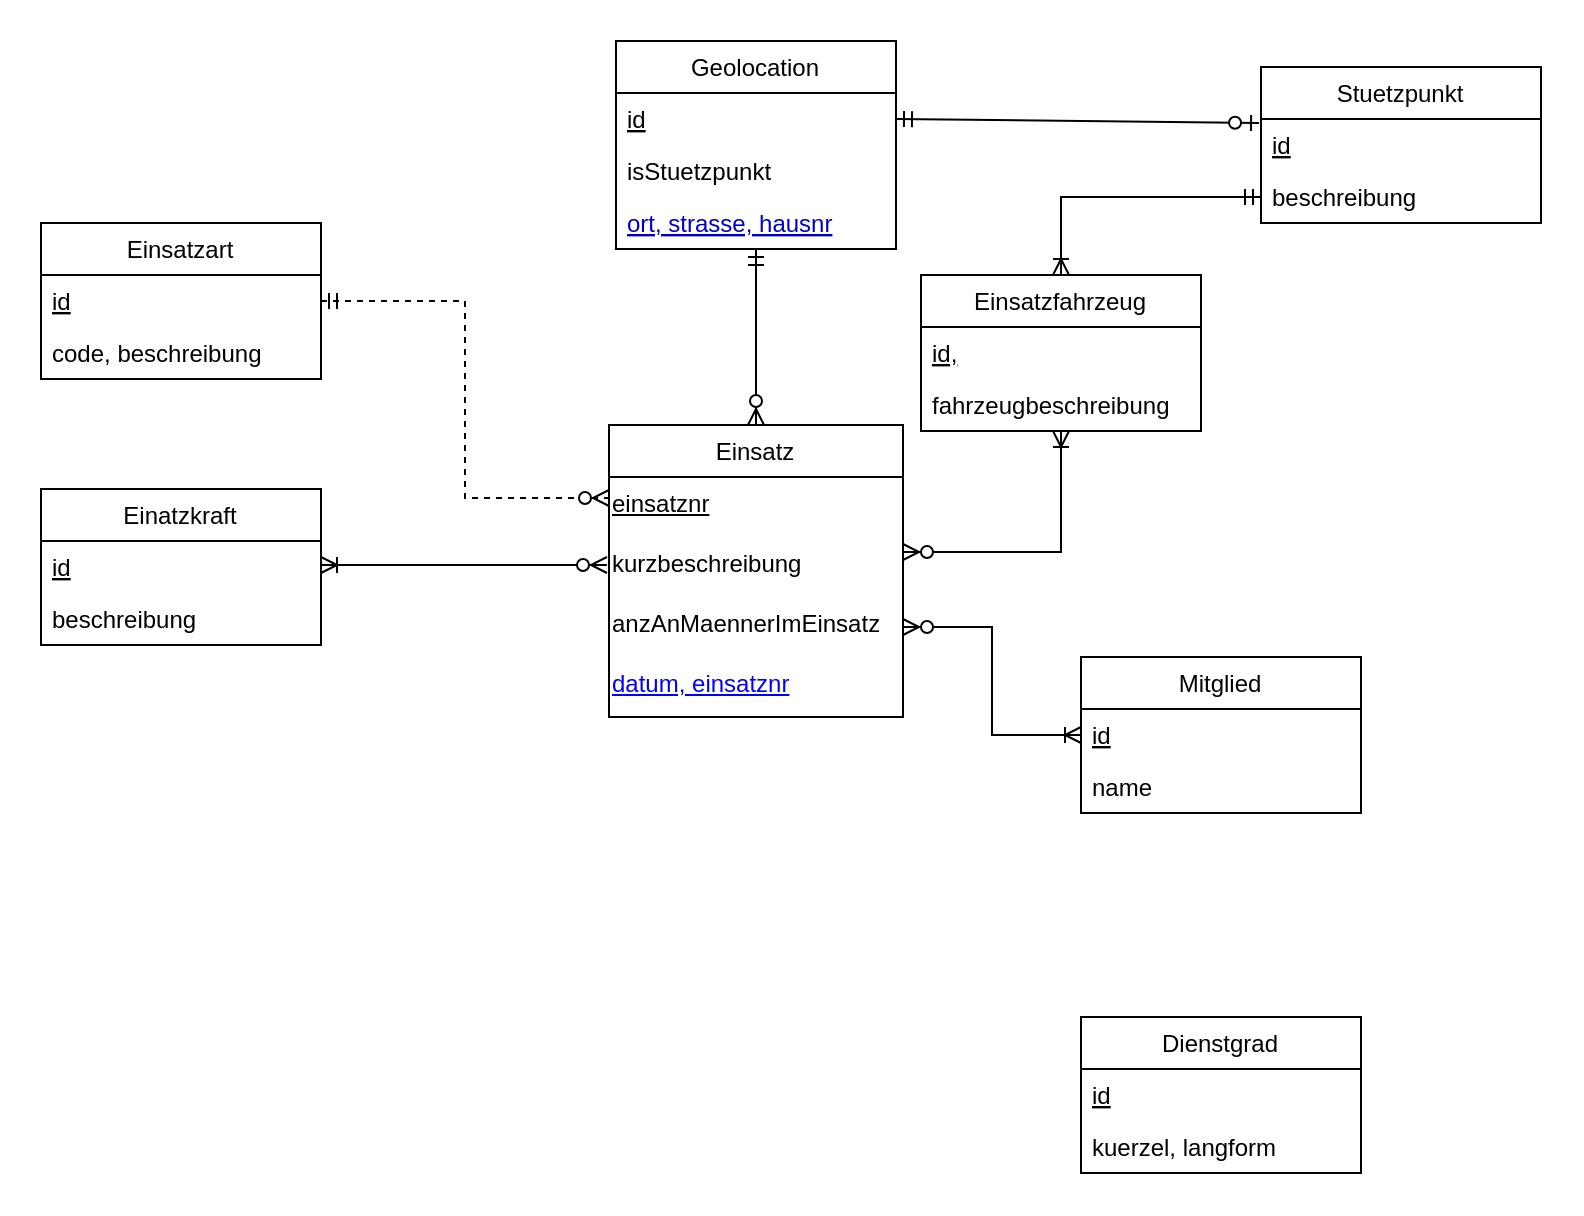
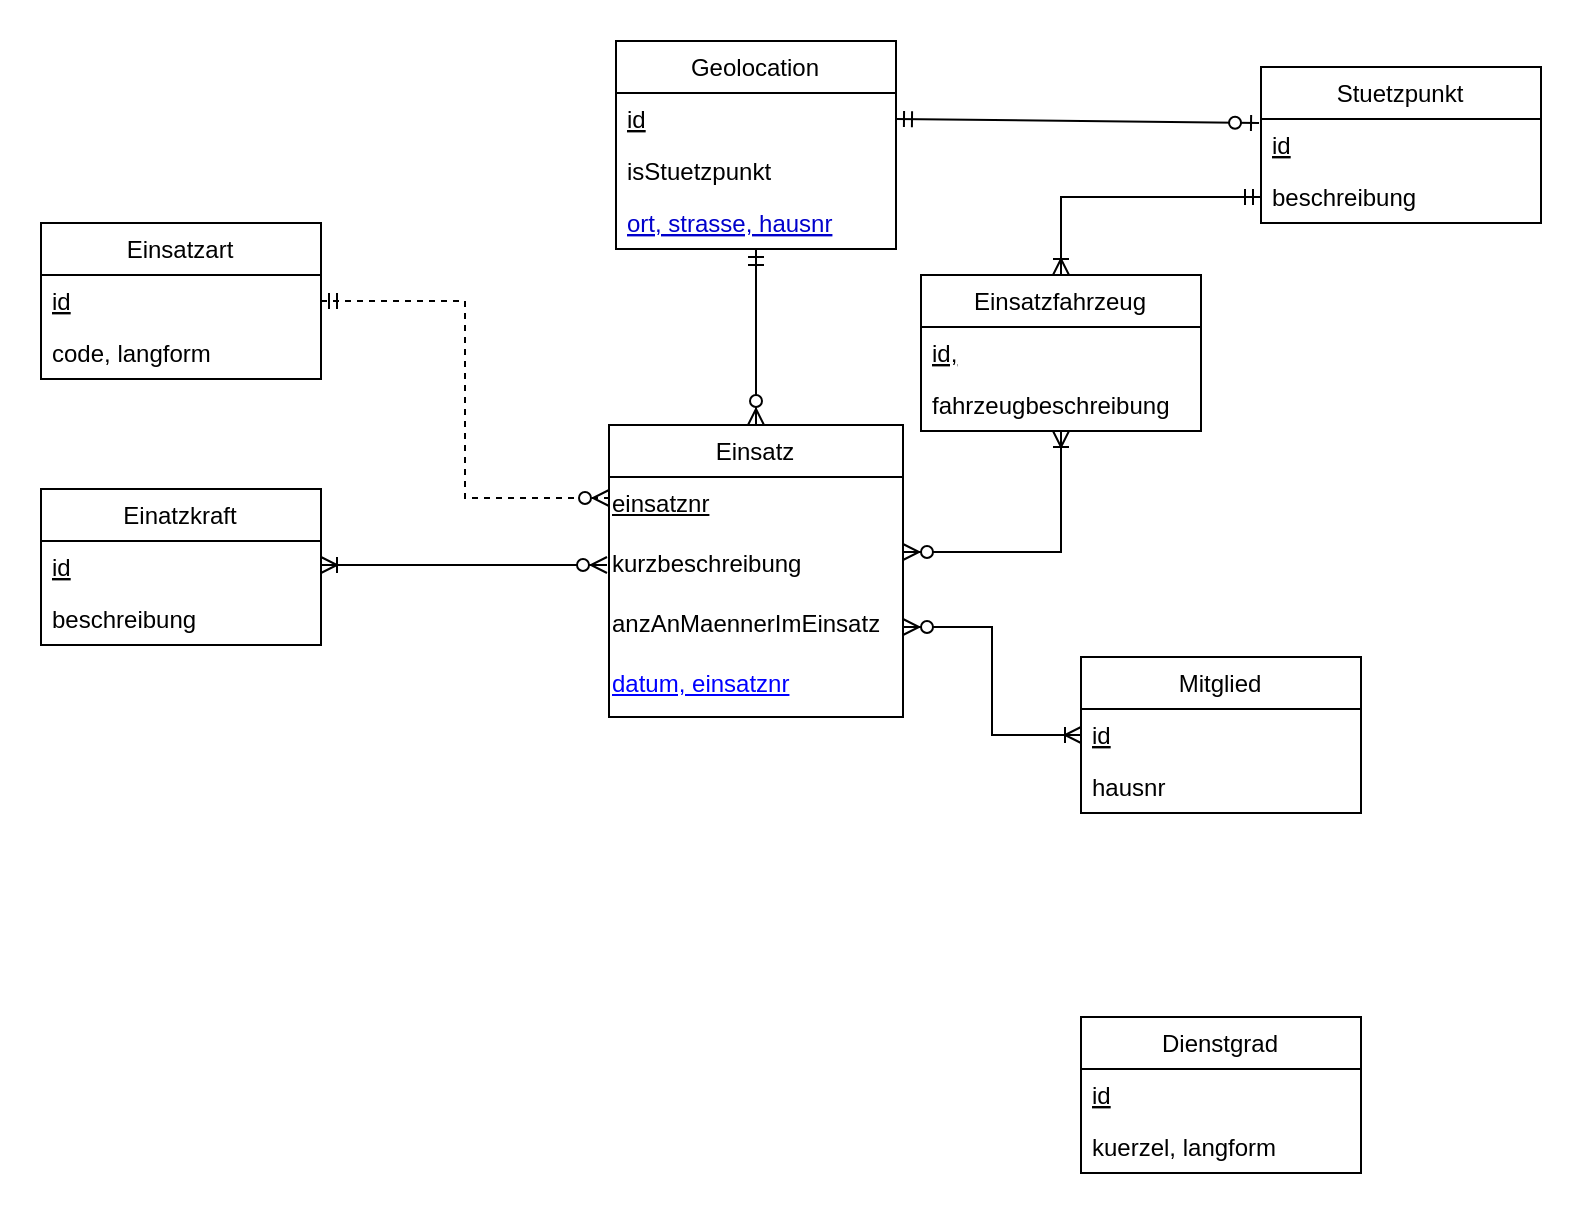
(164, 354) -> (137, 354)
(1119, 788) -> (1132, 788)
